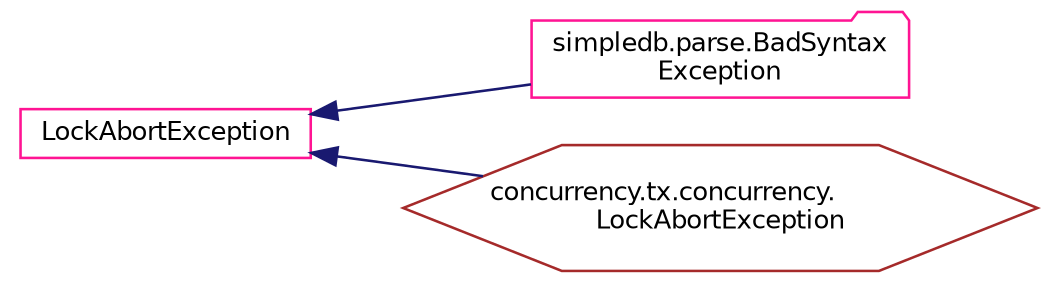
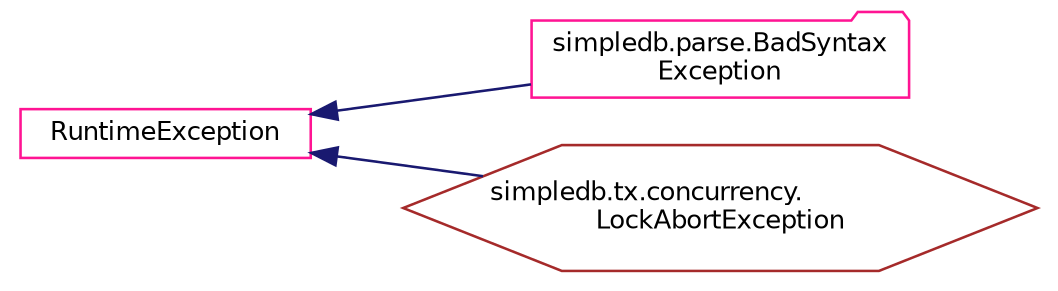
(166, 134) -> (166, 134)
(720, 208) -> (720, 208)
